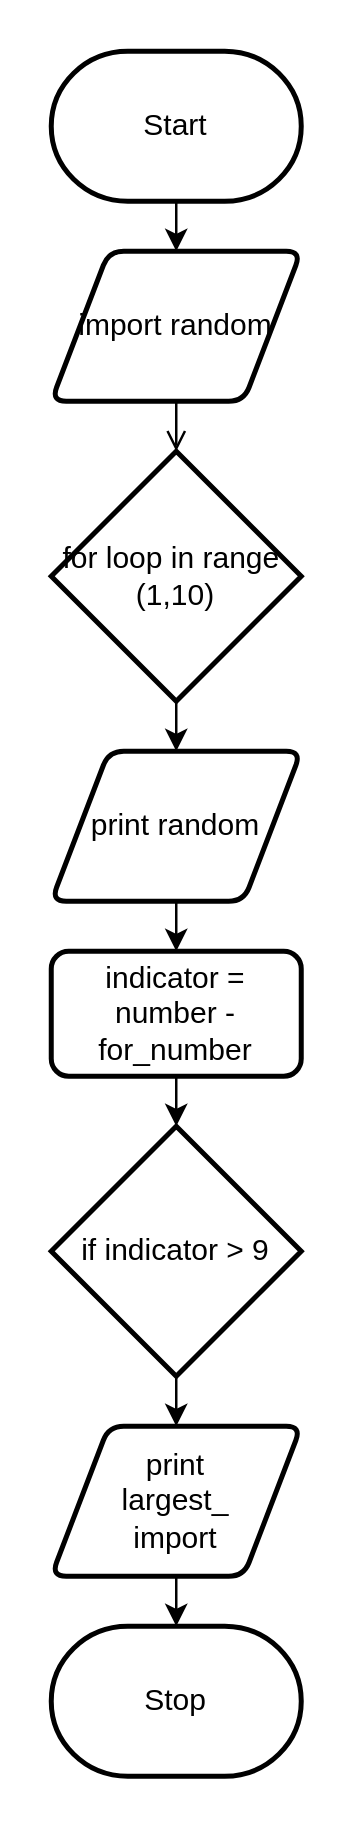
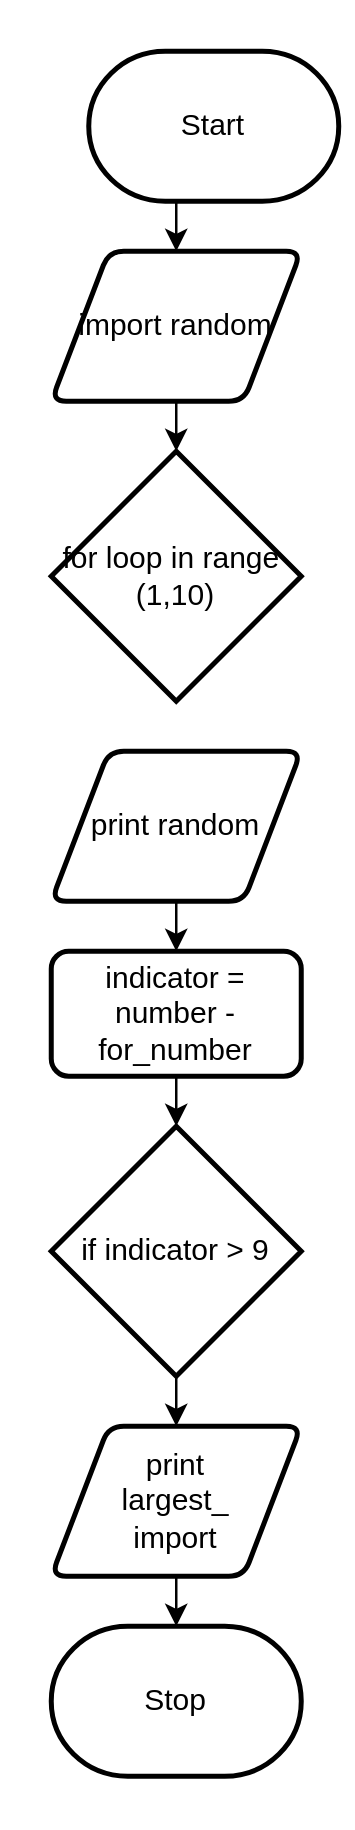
(176, 126) -> (214, 126)
(176, 437) -> (176, 433)
(176, 718) -> none
